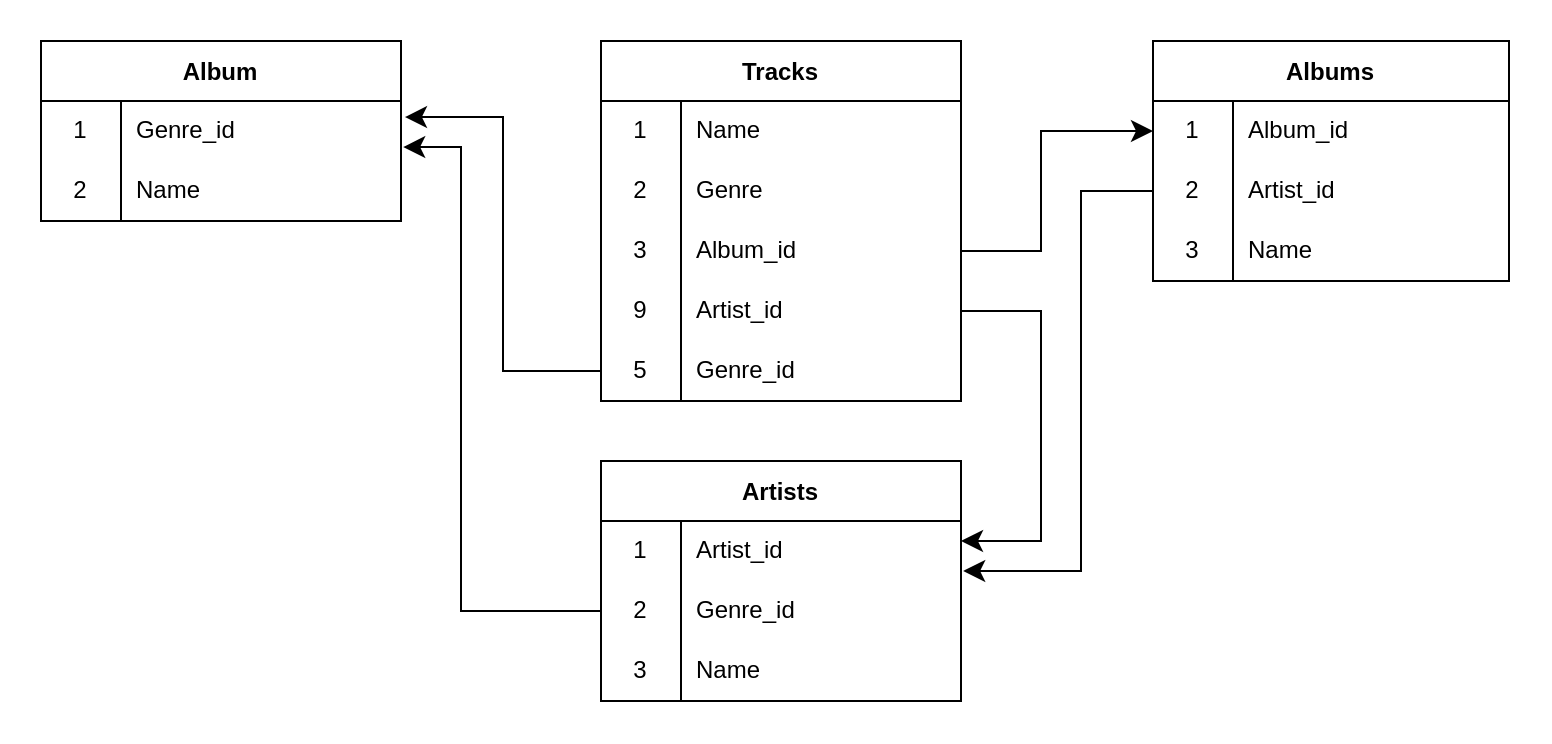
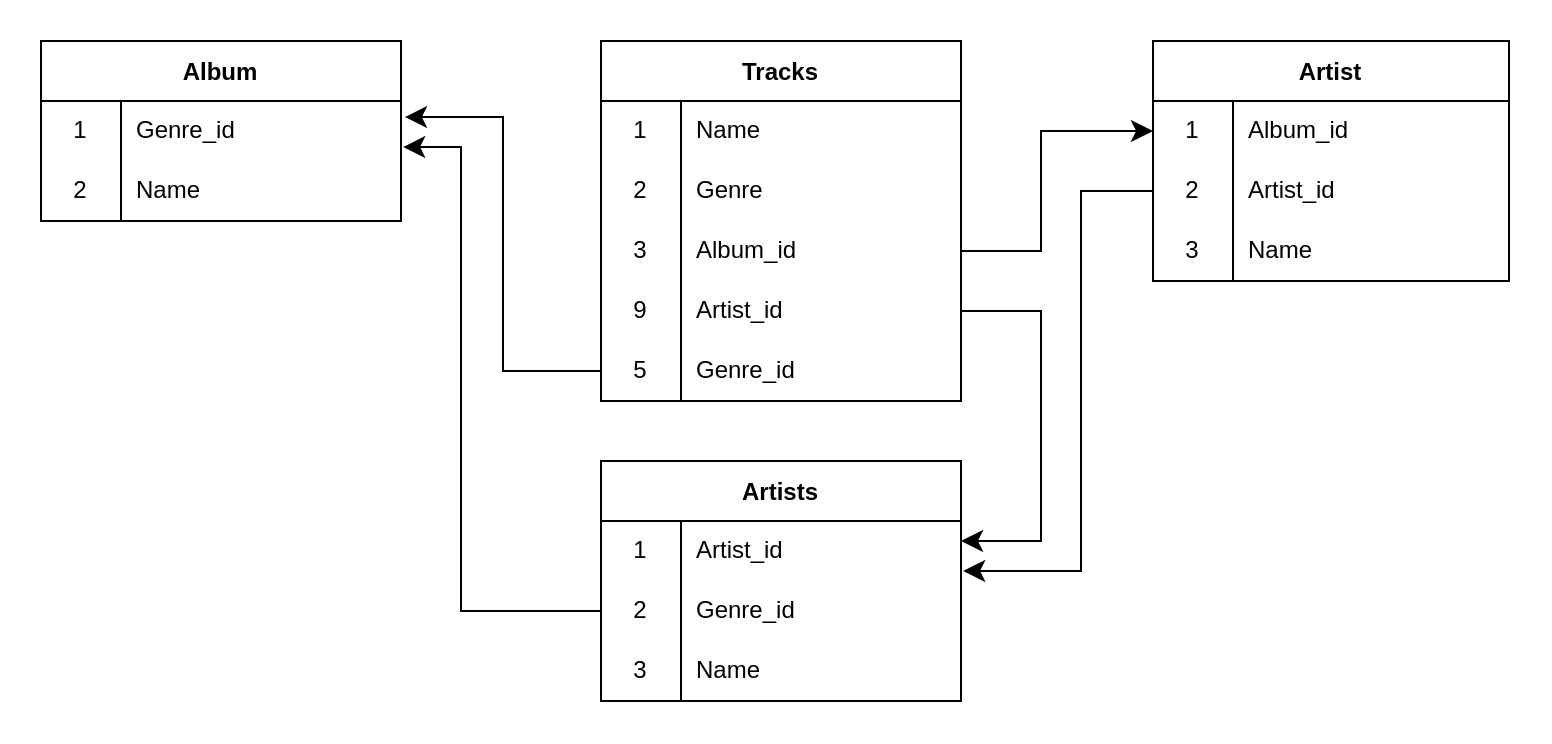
(1330, 72) -> (1330, 72)
